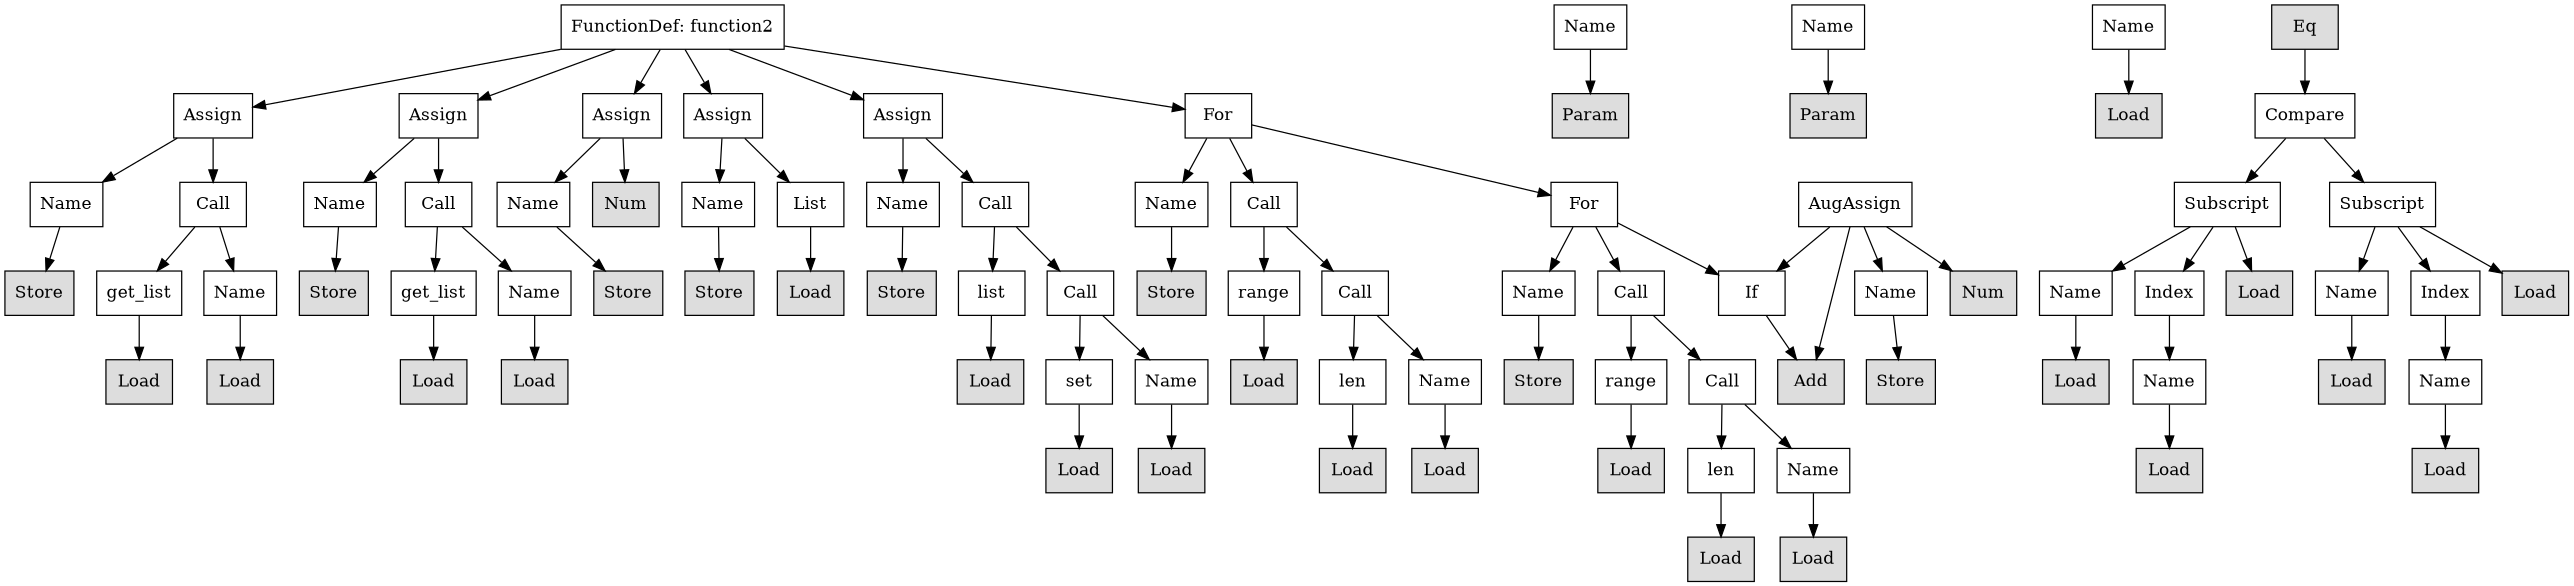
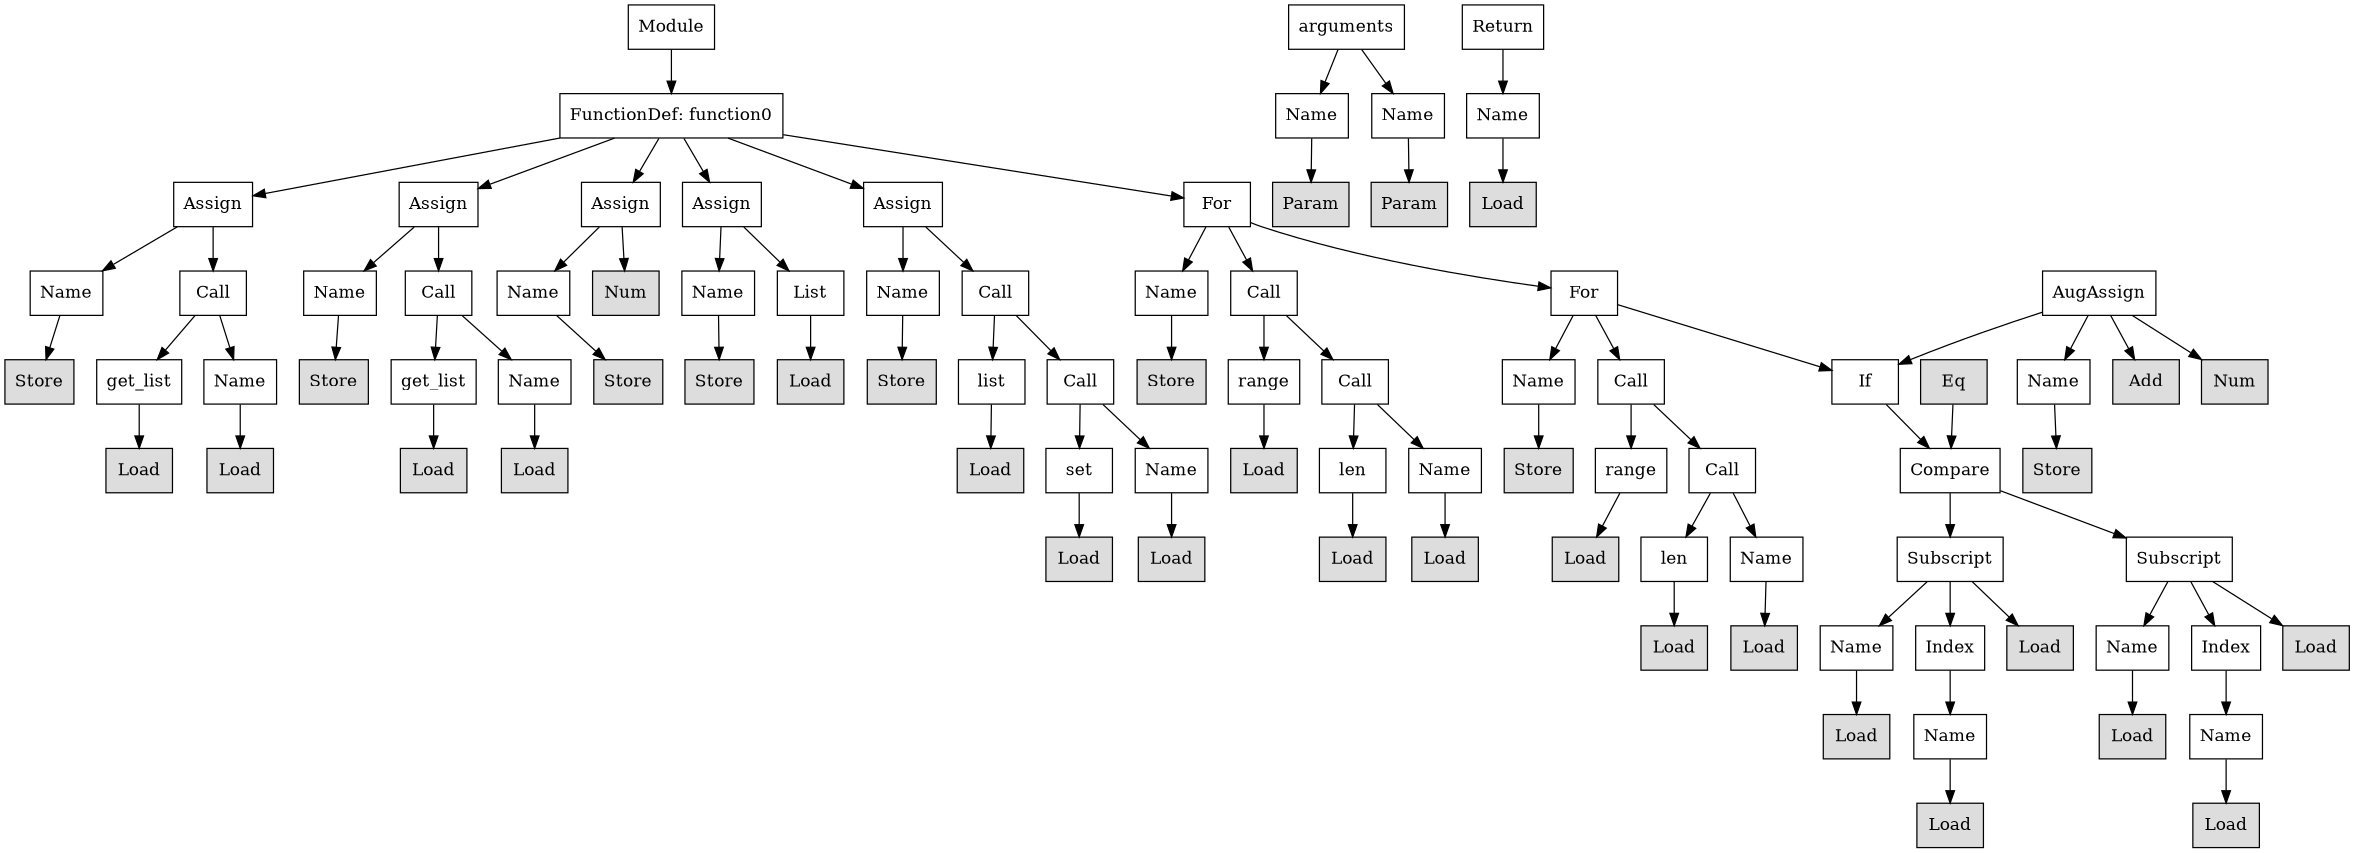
none -> (671, 27)
(673, 27) -> (671, 116)
none -> (1347, 27)
none -> (1503, 27)
(1778, 333) -> (1903, 422)
